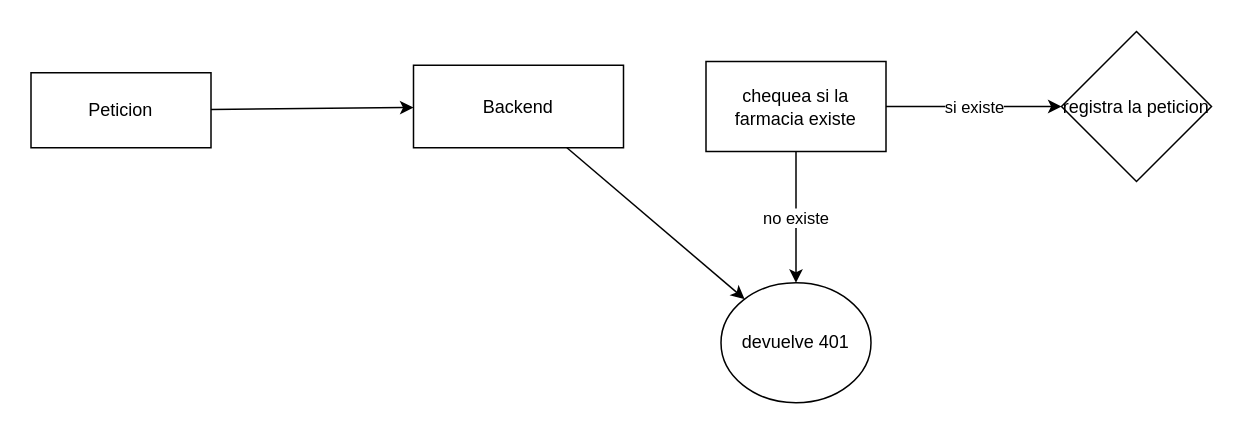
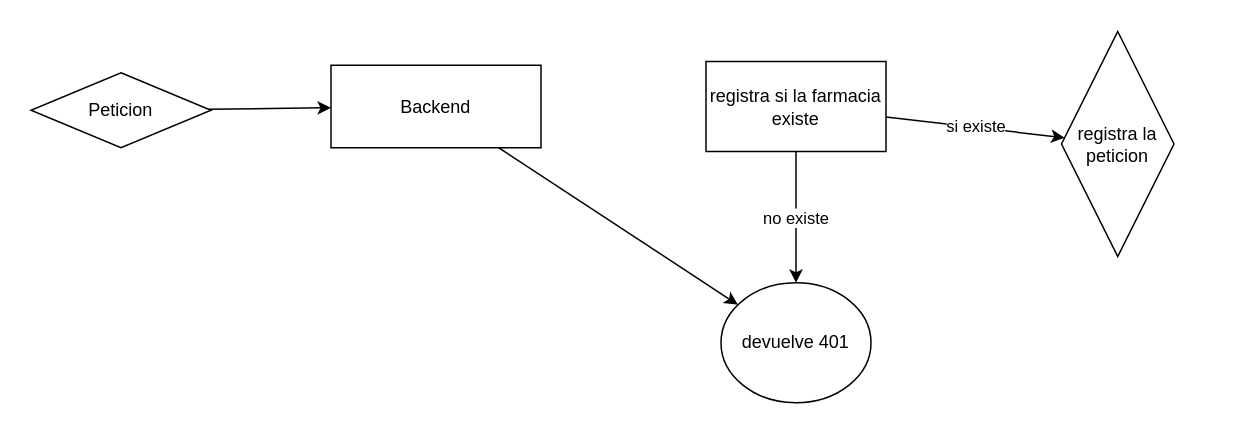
(518, 107) -> (436, 107)
(796, 107) -> (796, 107)
(1136, 107) -> (1118, 144)
(121, 110) -> (121, 110)
